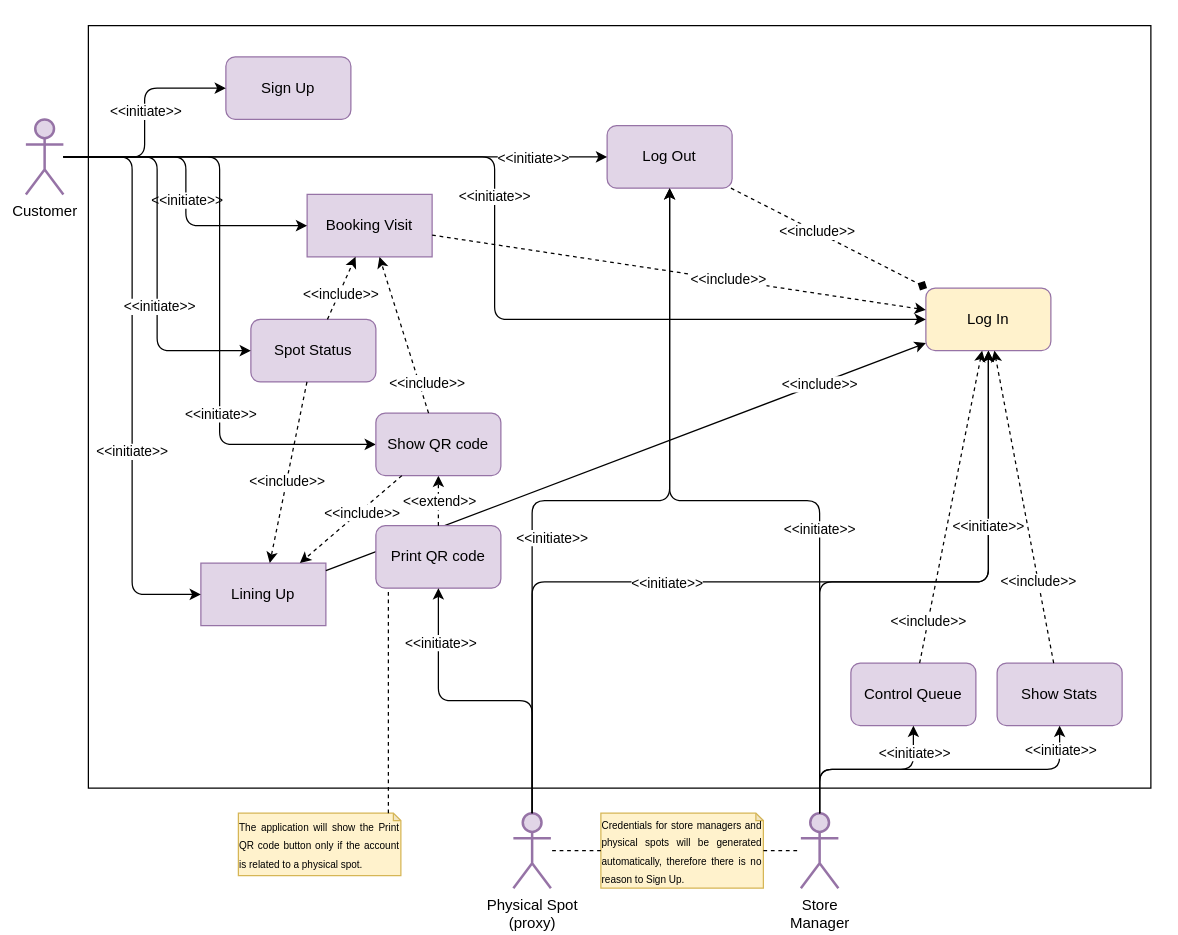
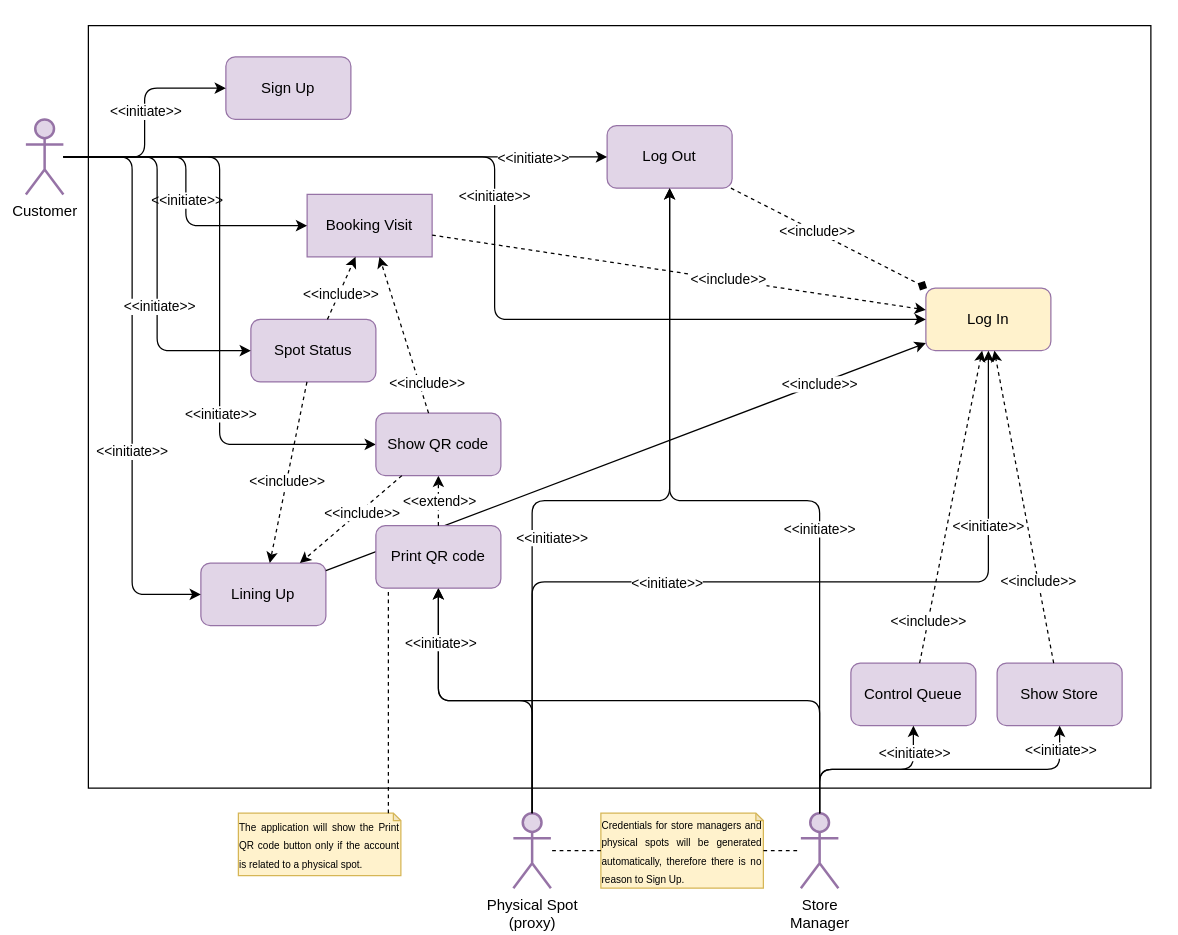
(823, 585) -> (674, 701)
(263, 594) -> (263, 594)
(1059, 694) -> (1059, 694)
